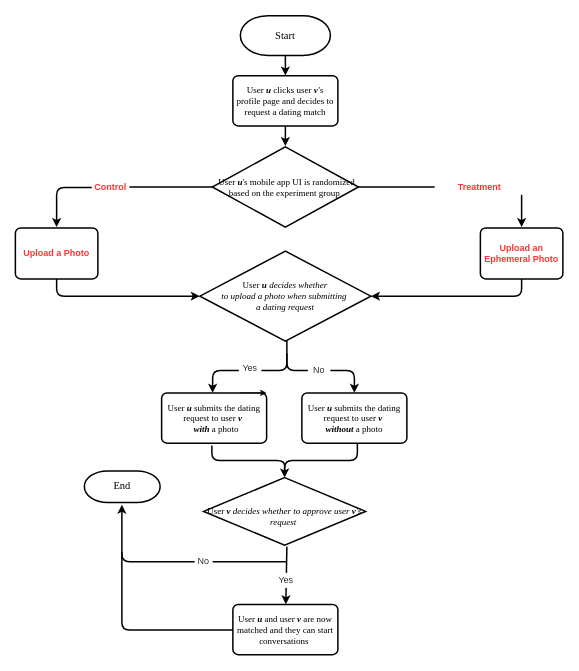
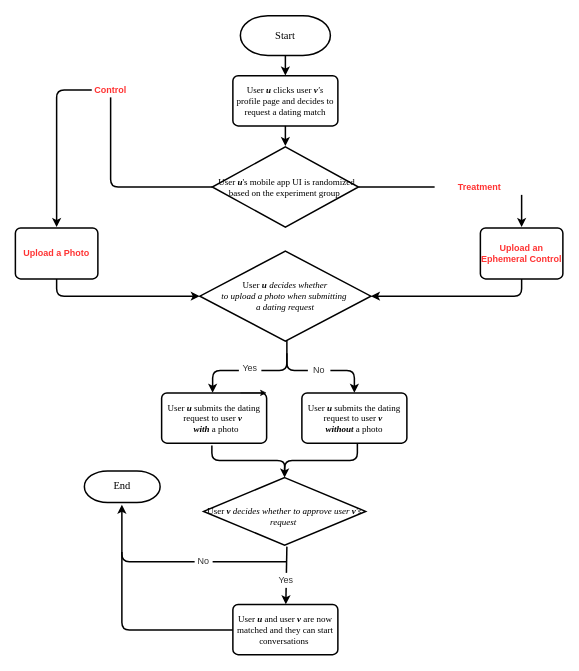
(111, 187) -> (111, 90)
(522, 253) -> (522, 253)
